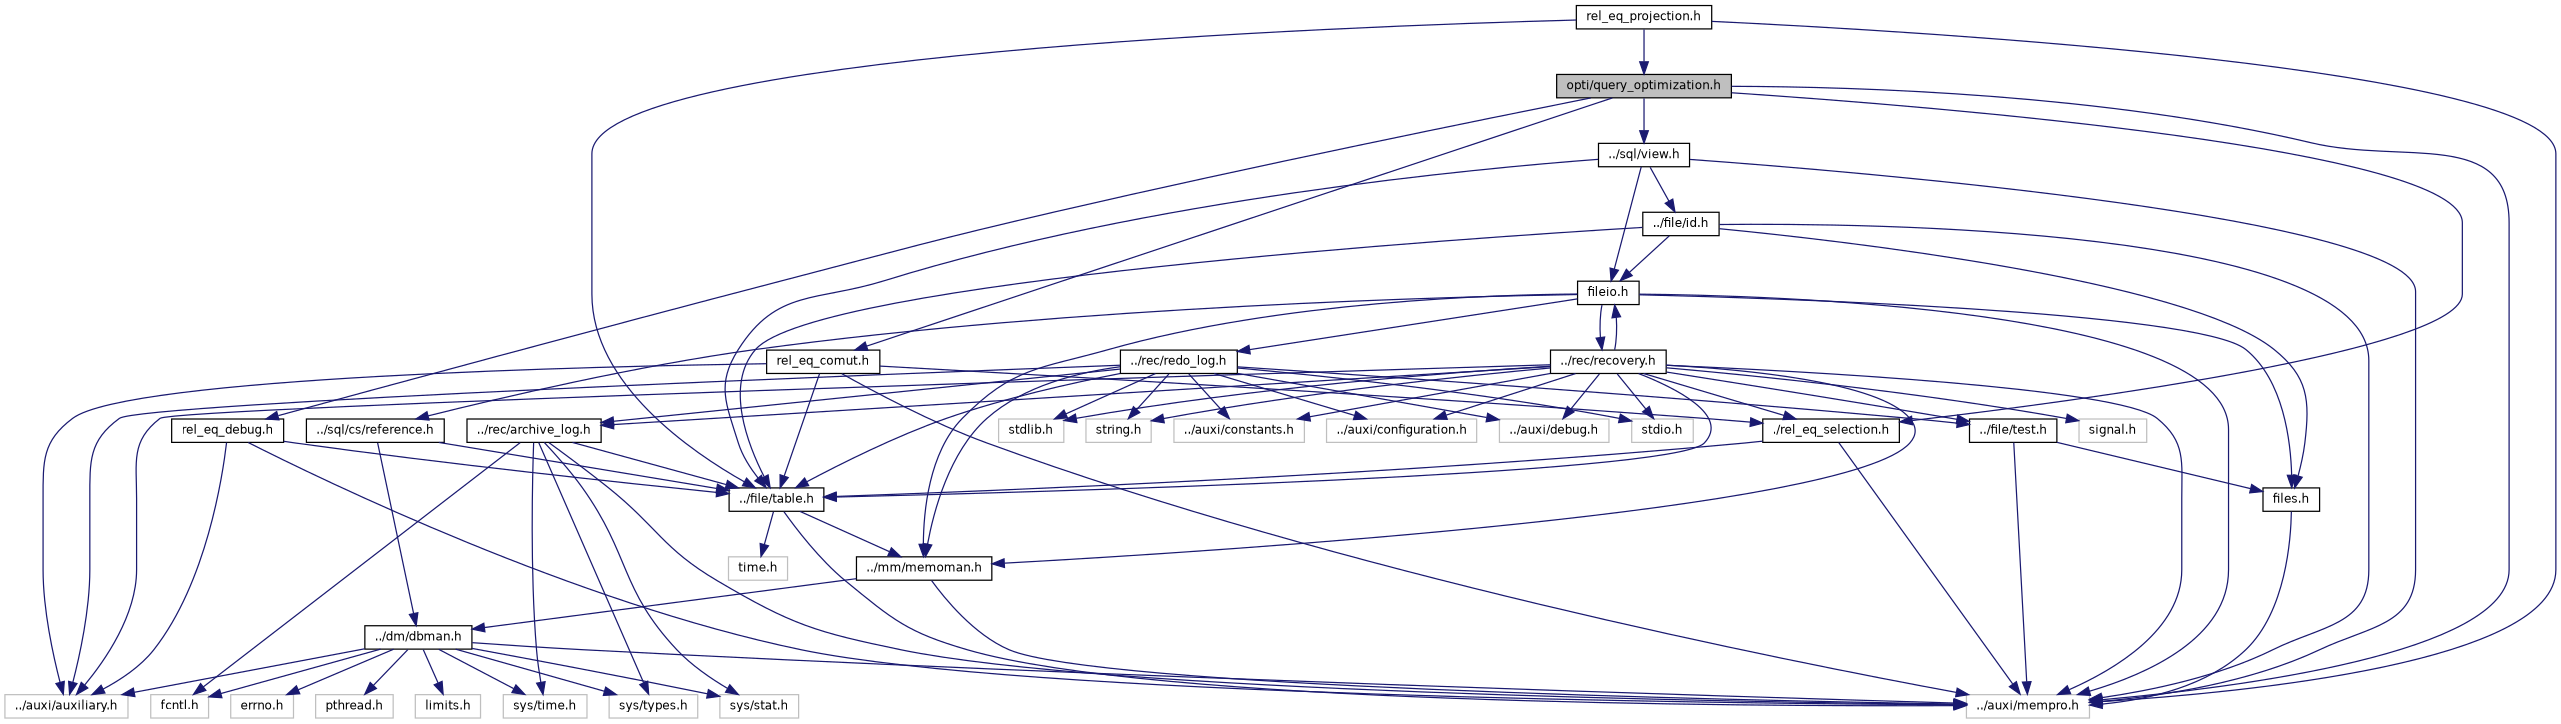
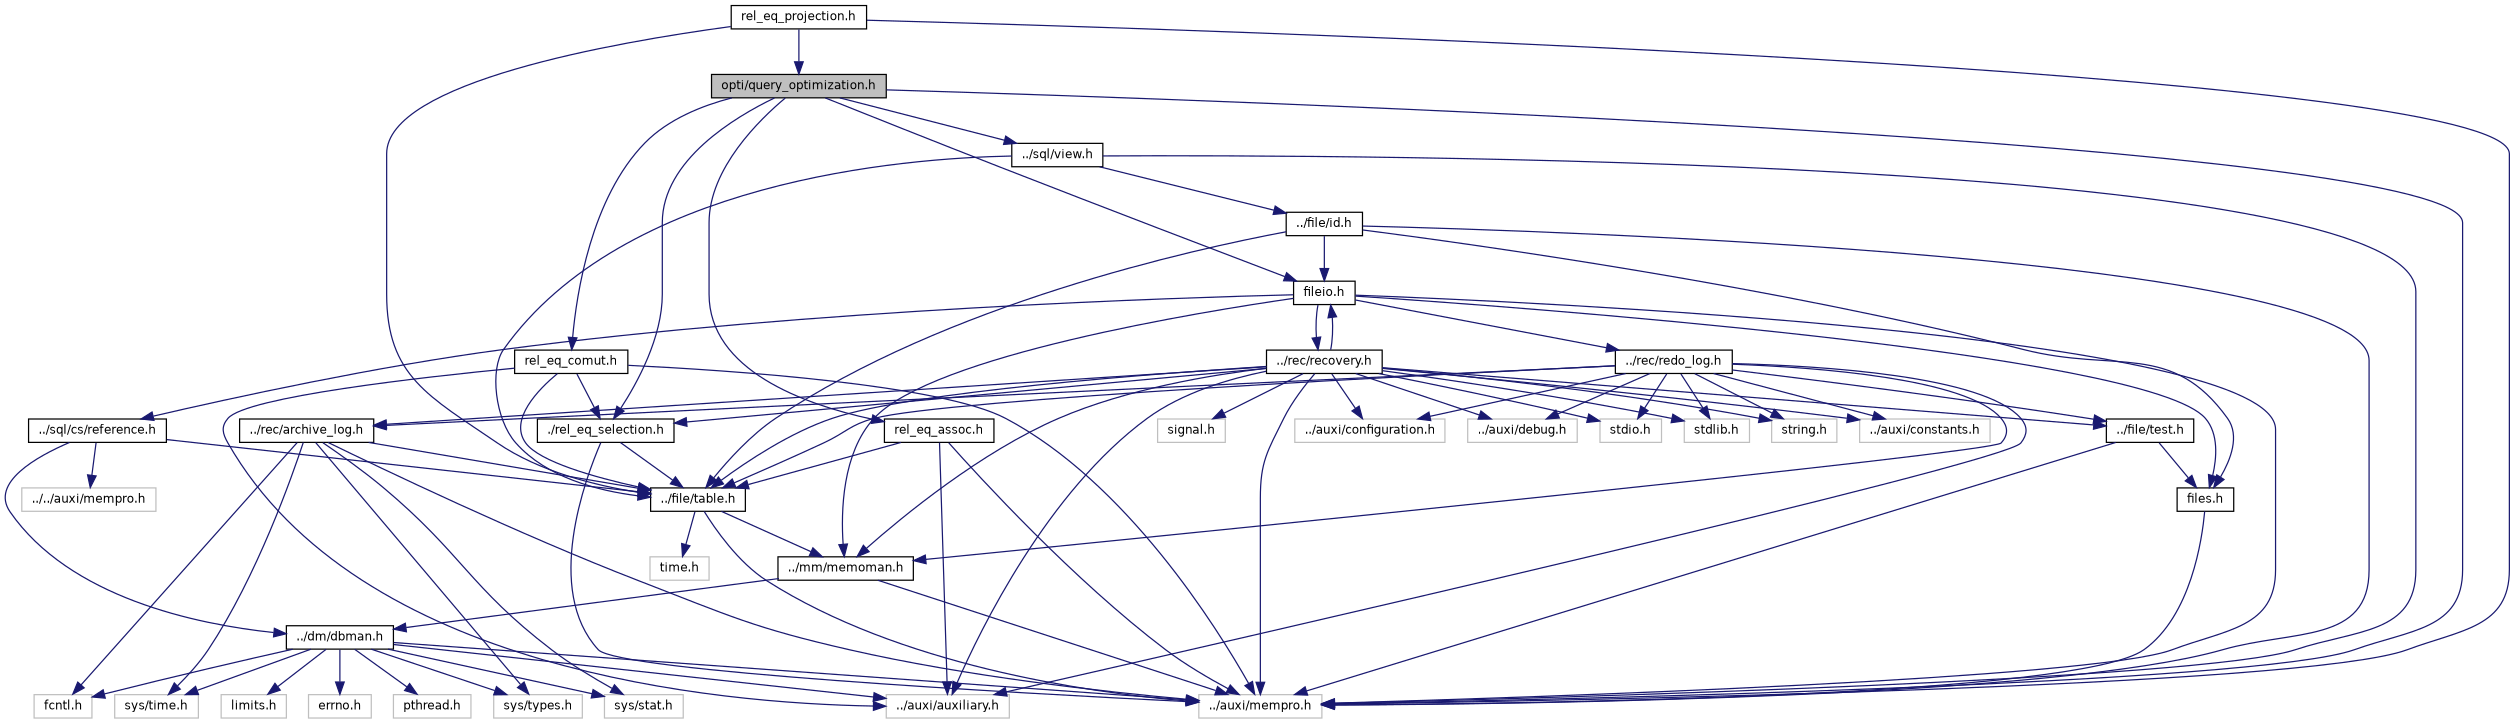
(1628, 218) -> (1055, 188)
(228, 431) -> (939, 431)
none -> (89, 500)
